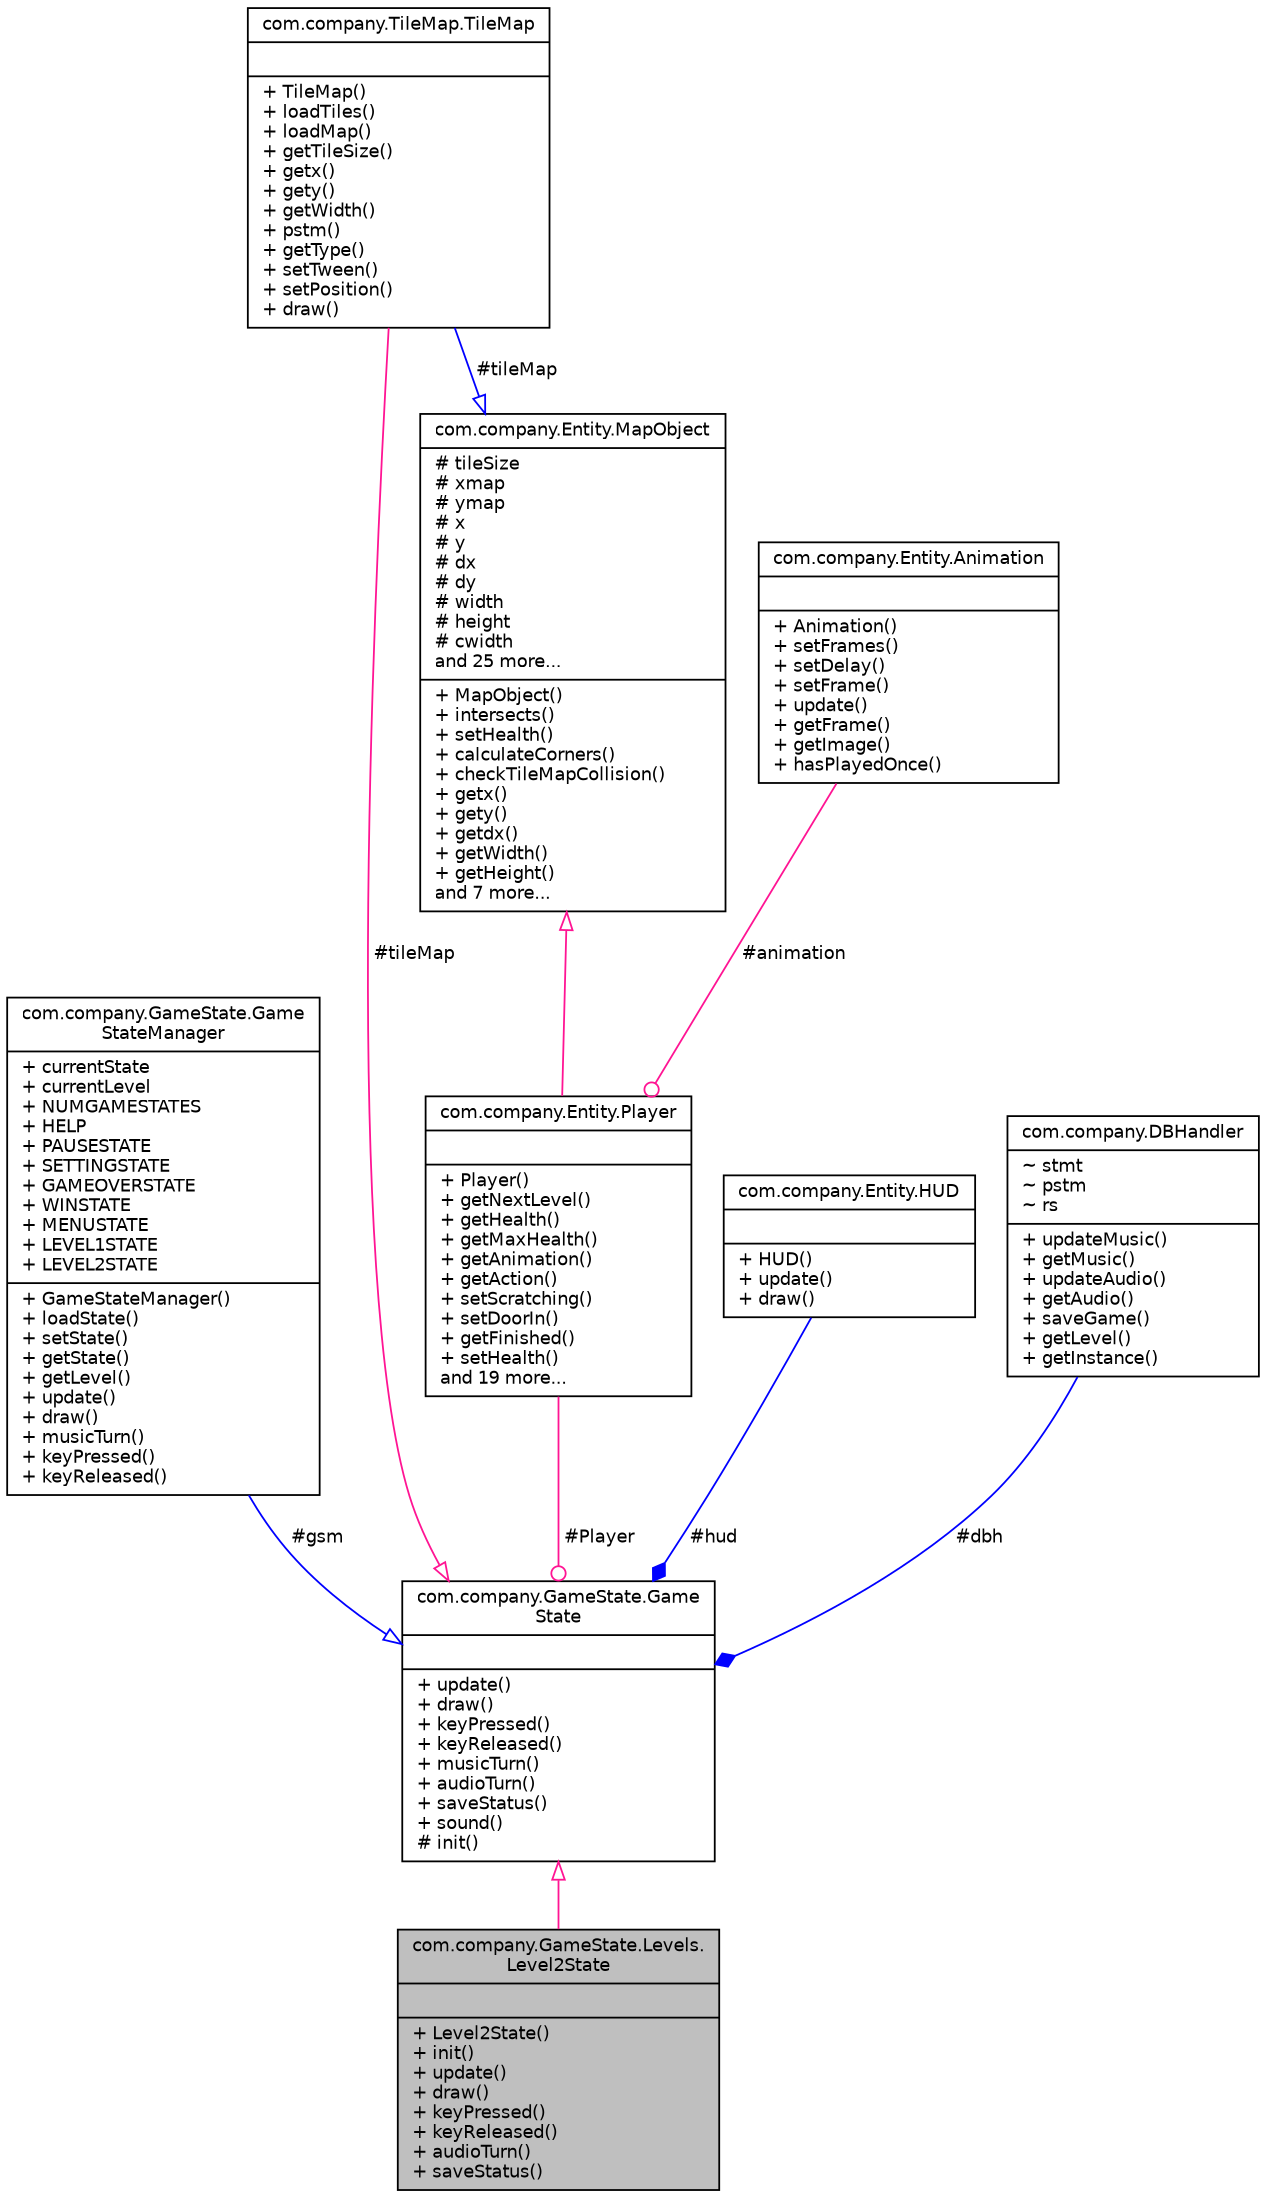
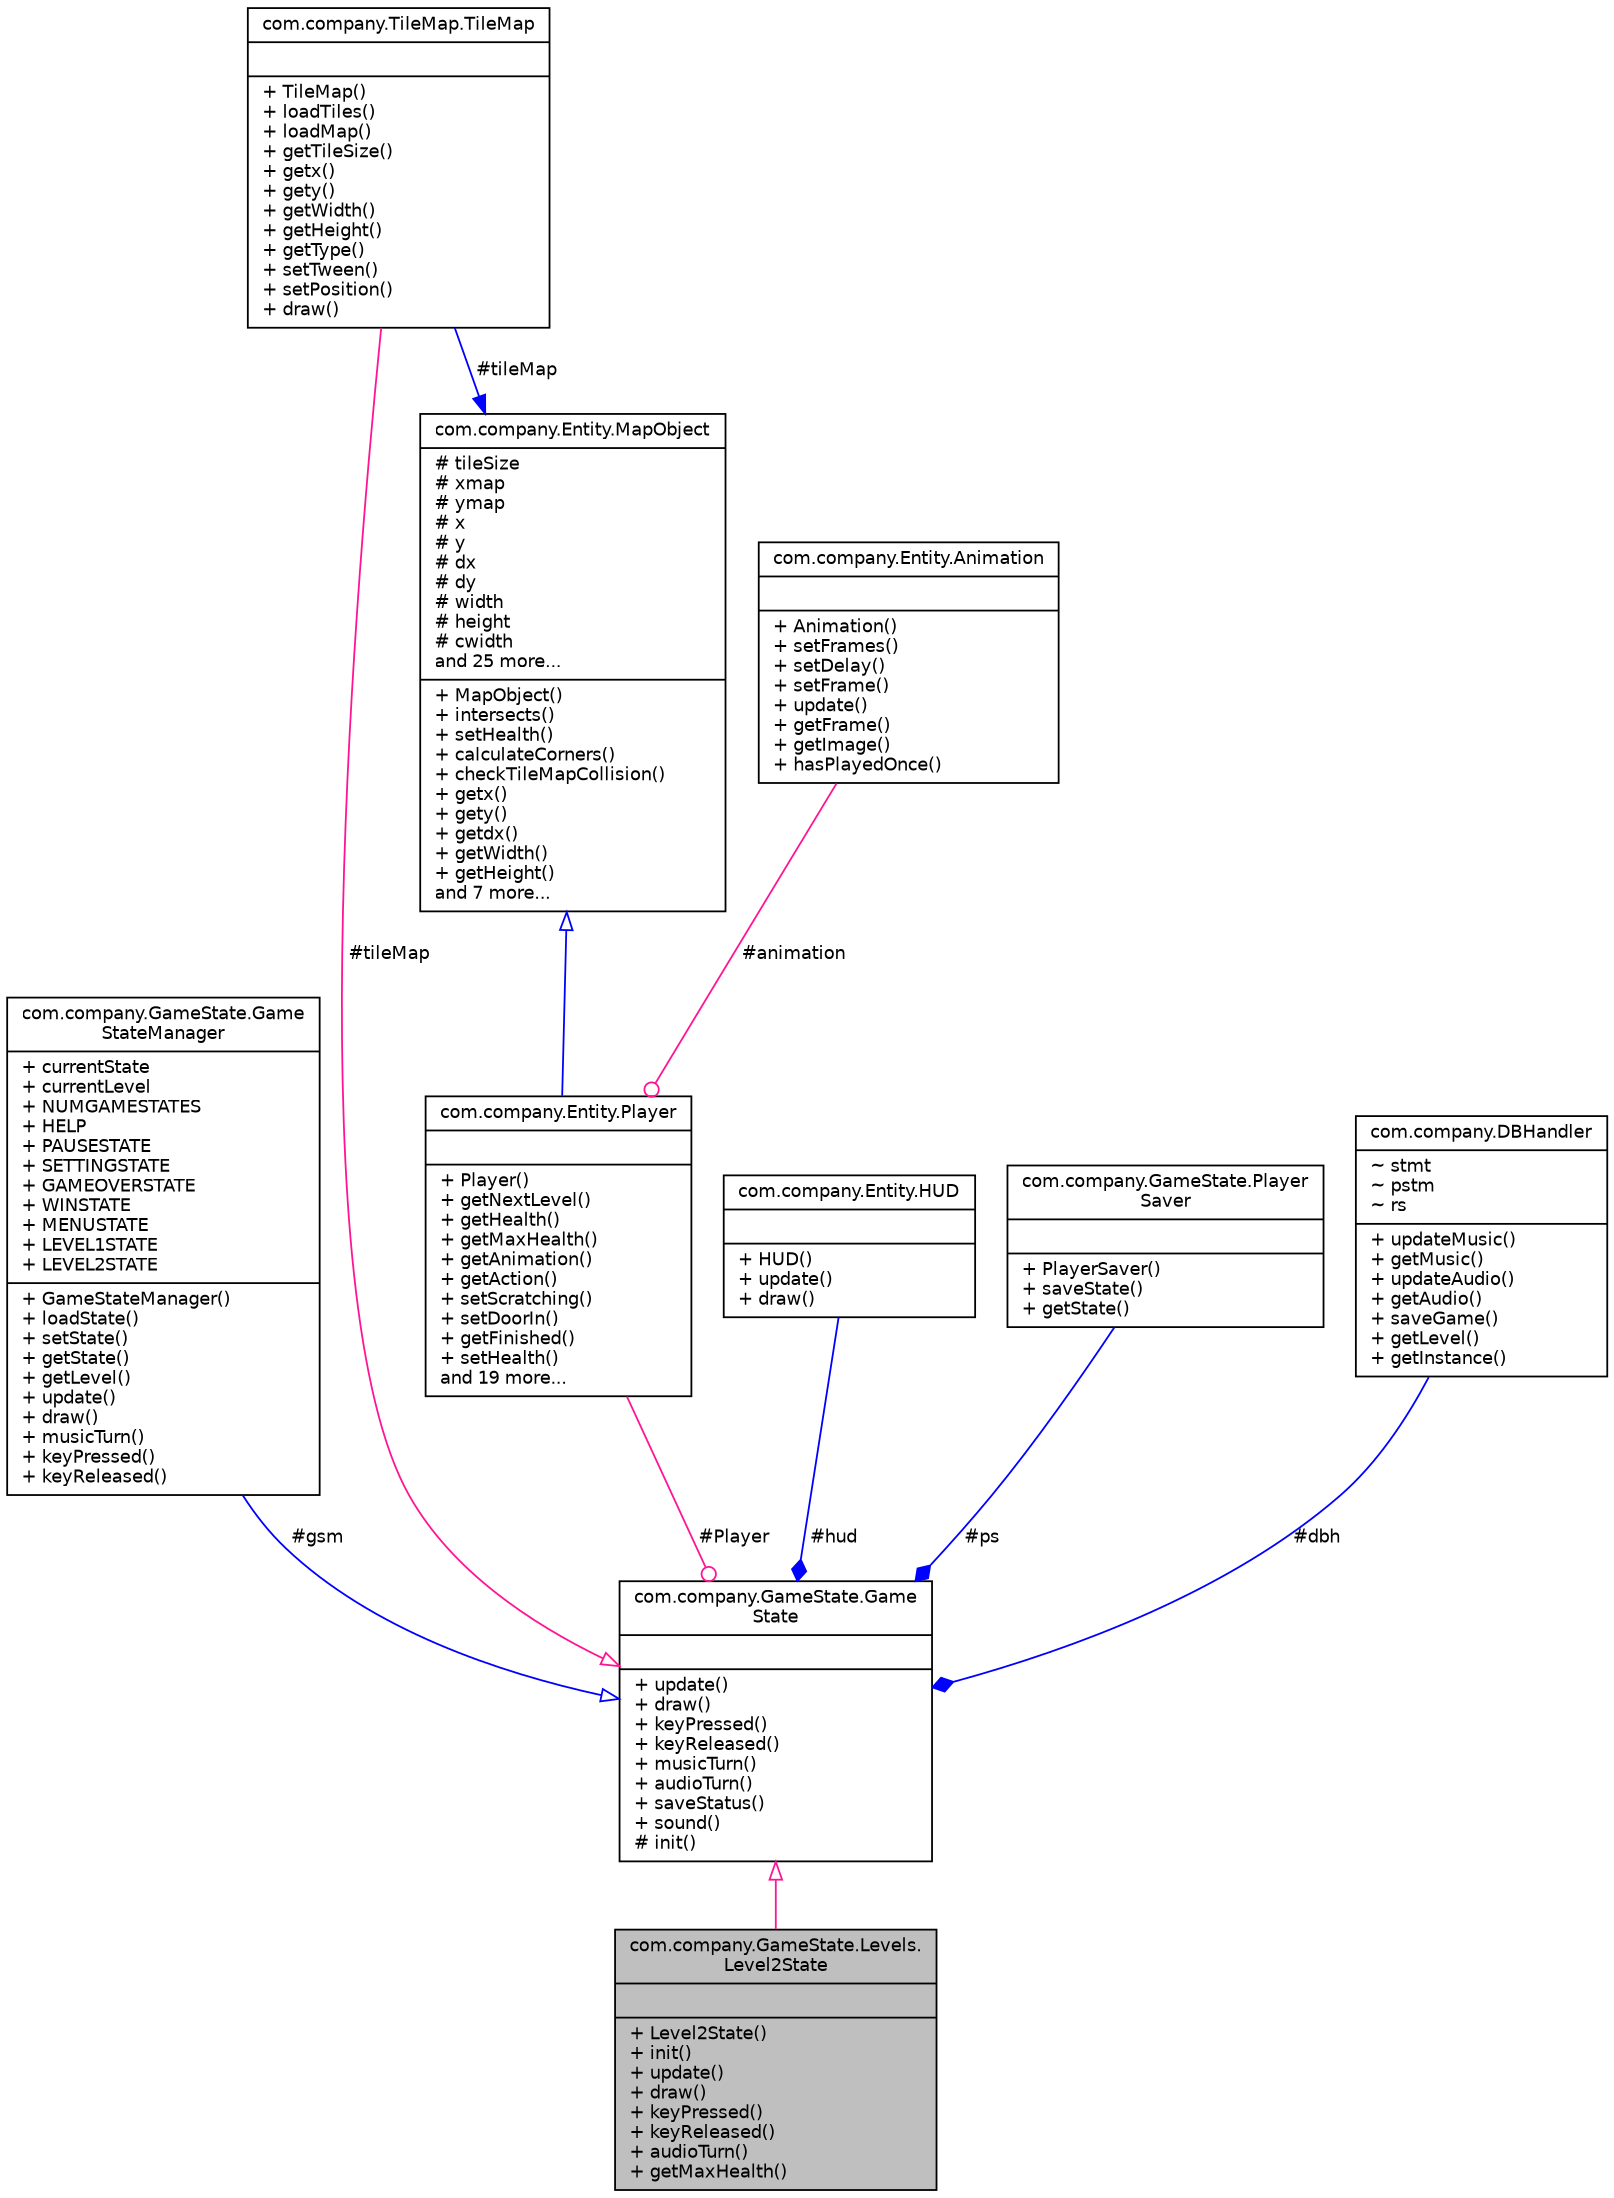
(302, 231) -> (322, 231)
(467, 362) -> (467, 362)
(564, 1013) -> (564, 1013)
none -> (1165, 1246)
(478, 2172) -> (708, 2172)
